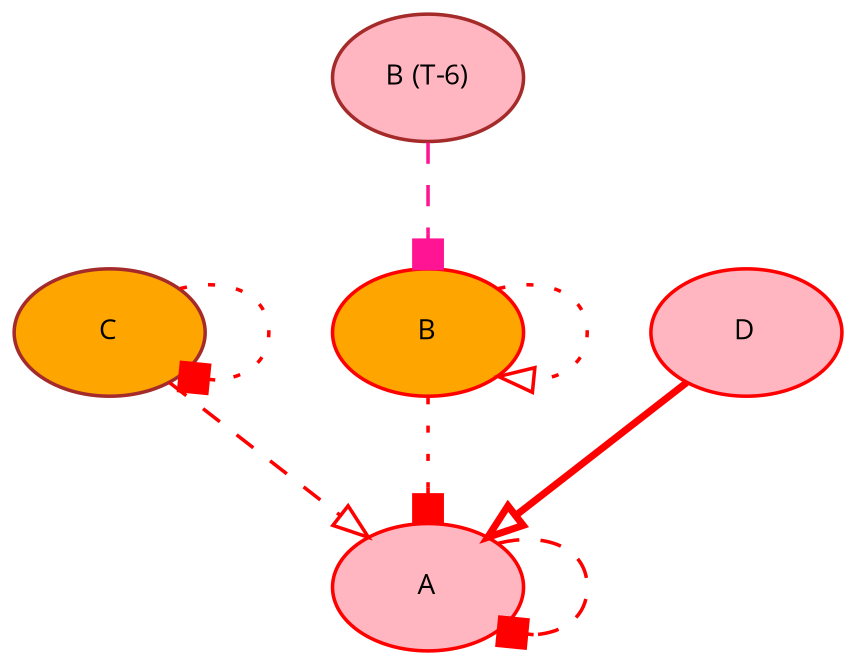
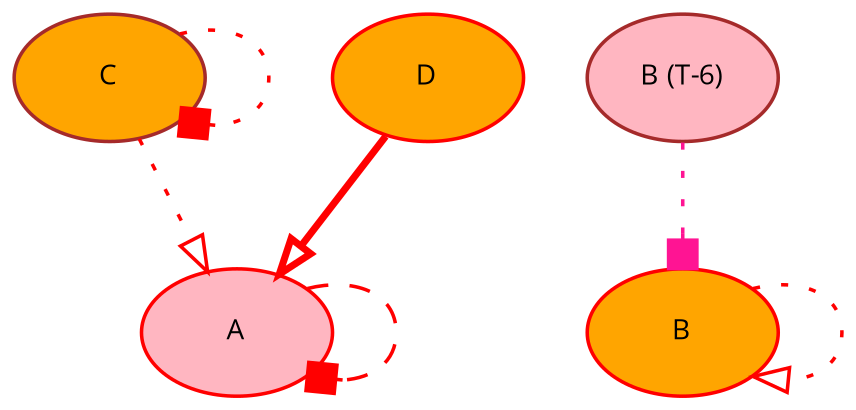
(428, 188) -> (683, 188)
(746, 333) -> (428, 78)
(428, 443) -> none
(255, 449) -> (165, 189)
